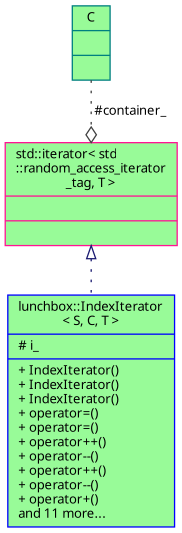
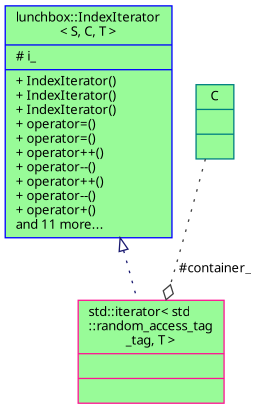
(91, 169) -> (151, 326)
(91, 277) -> (130, 275)
